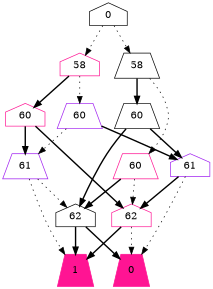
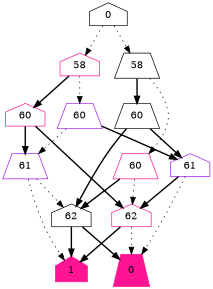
(76, 270) -> (71, 270)
